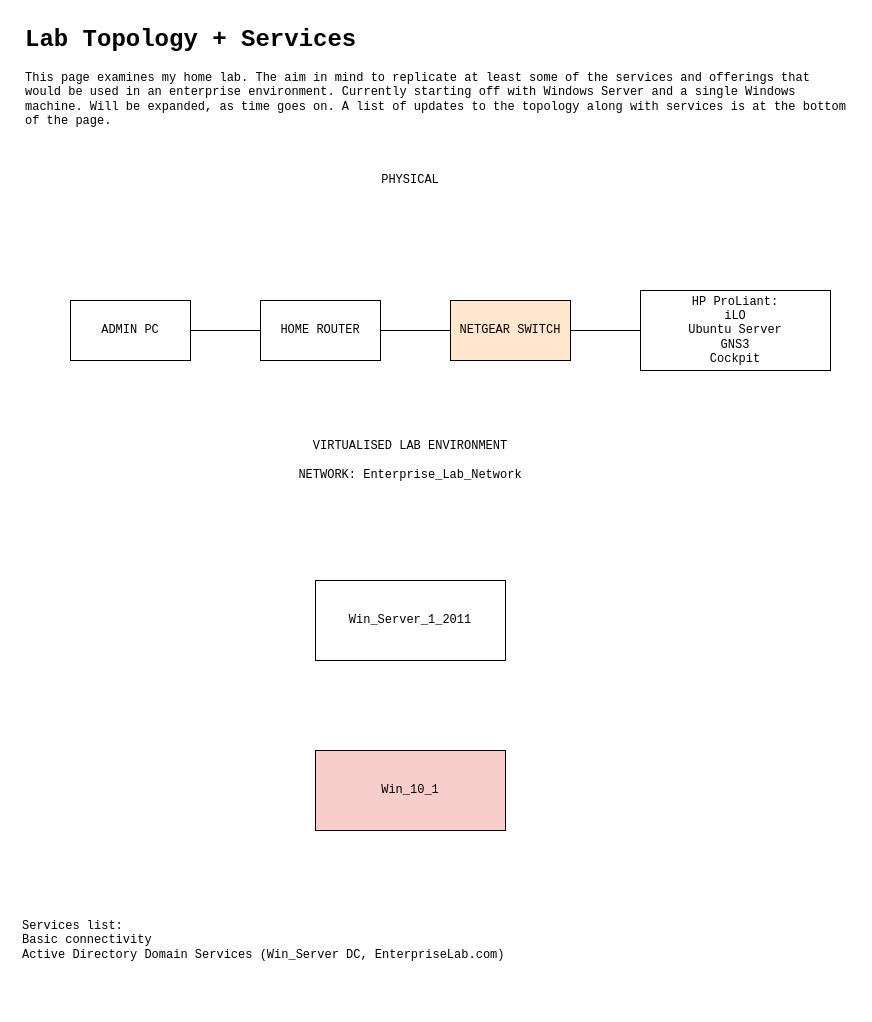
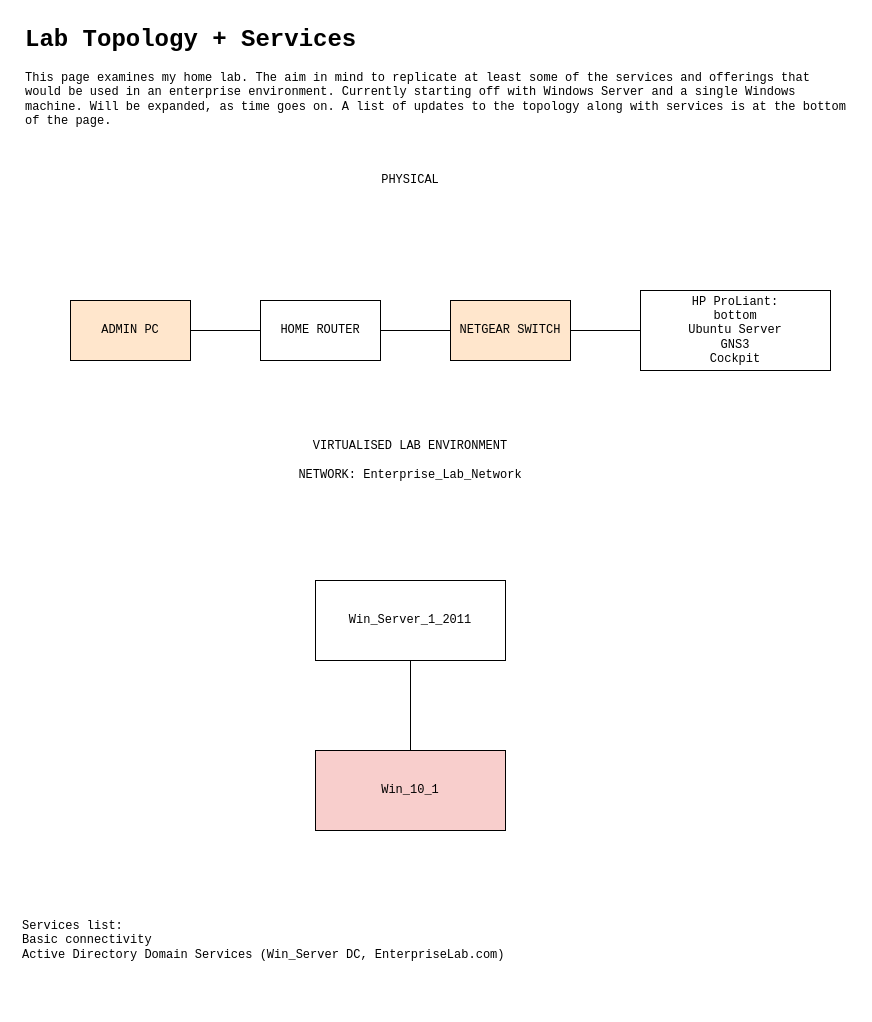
(131, 331) -> (131, 331)
(736, 331) -> (736, 331)
none -> (411, 706)
